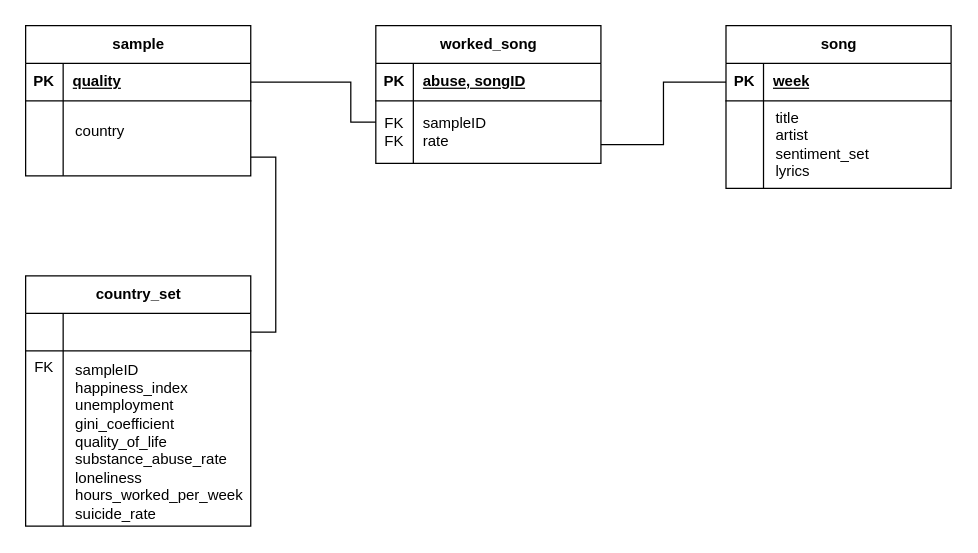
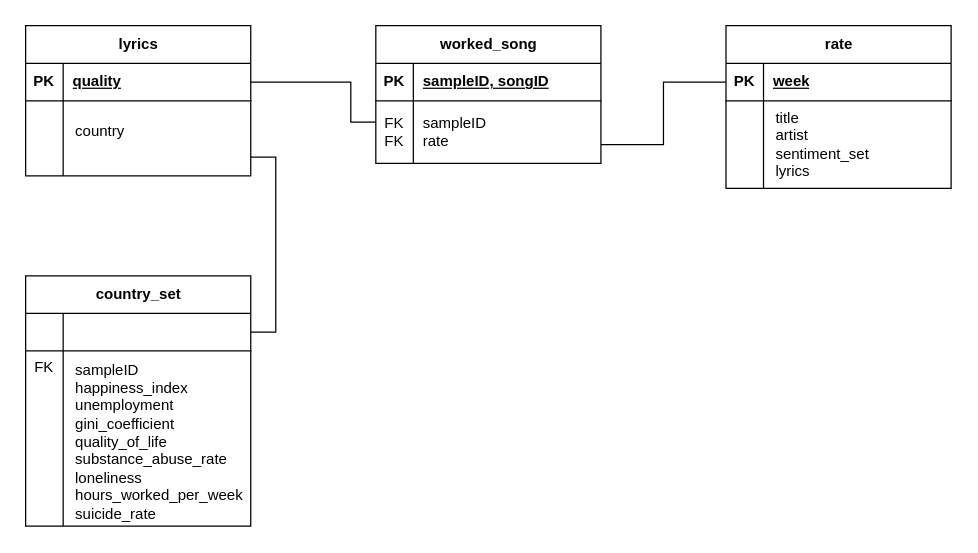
(139, 44) -> (139, 44)
(839, 44) -> (839, 44)
(474, 82) -> (484, 82)
